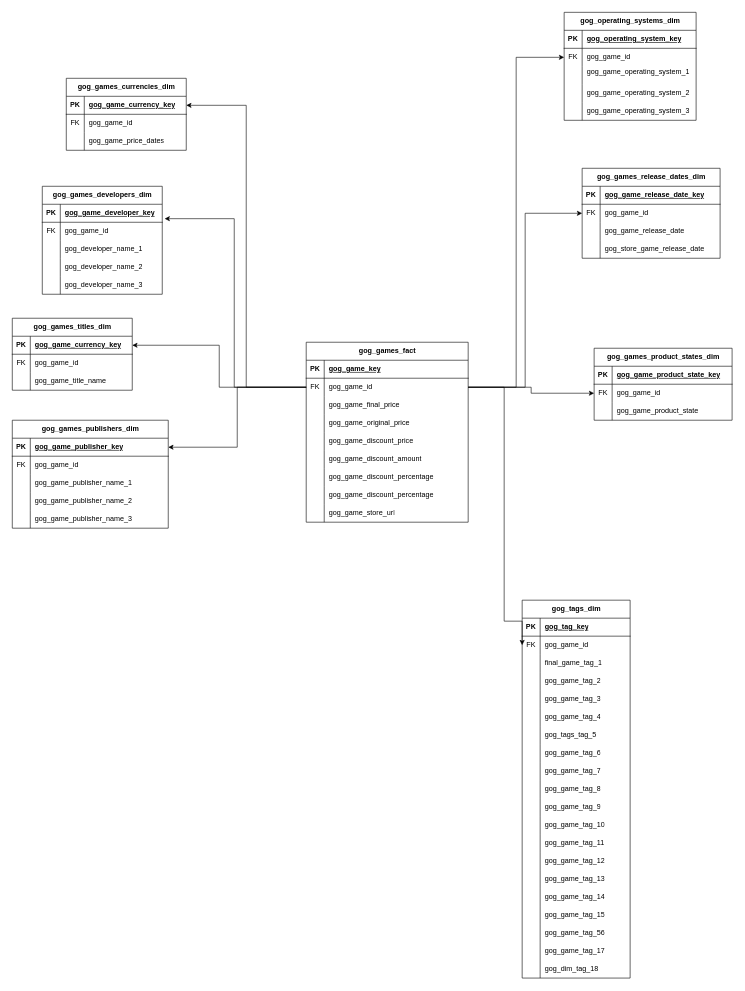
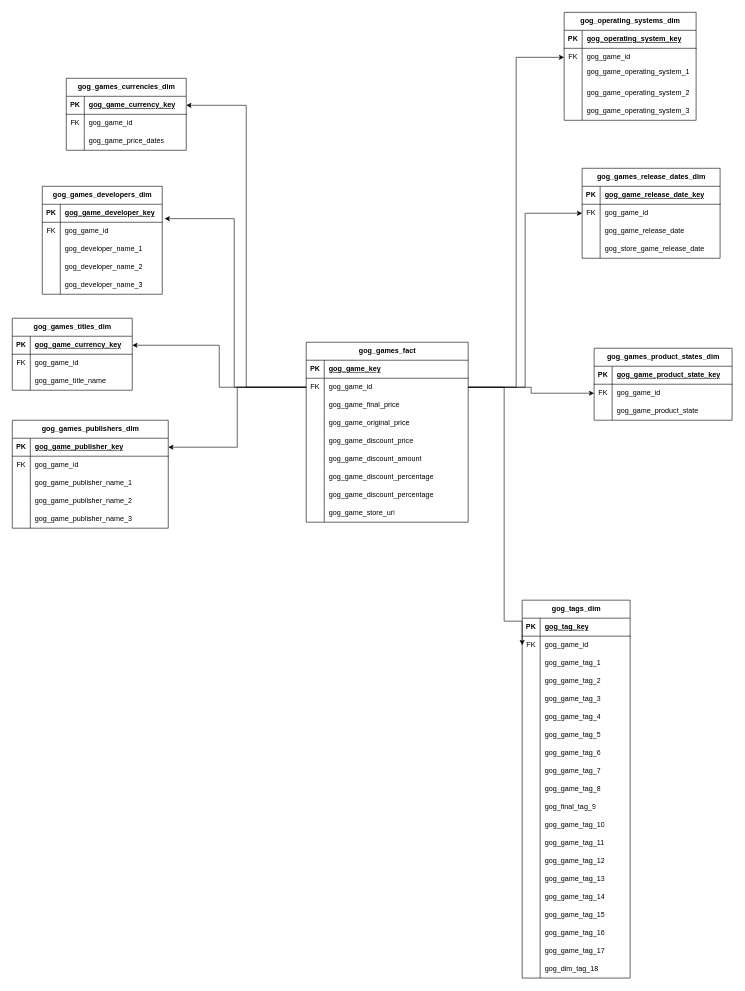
(575, 663) -> (573, 663)
(573, 735) -> (573, 735)
(573, 807) -> (573, 807)
(575, 933) -> (575, 933)
